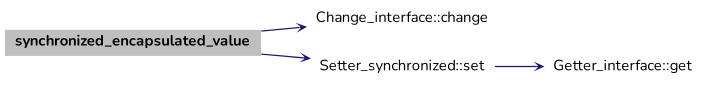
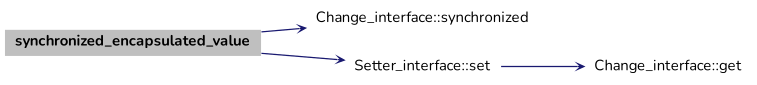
(402, 18) -> (423, 18)
(402, 67) -> (423, 67)
(623, 67) -> (668, 67)
